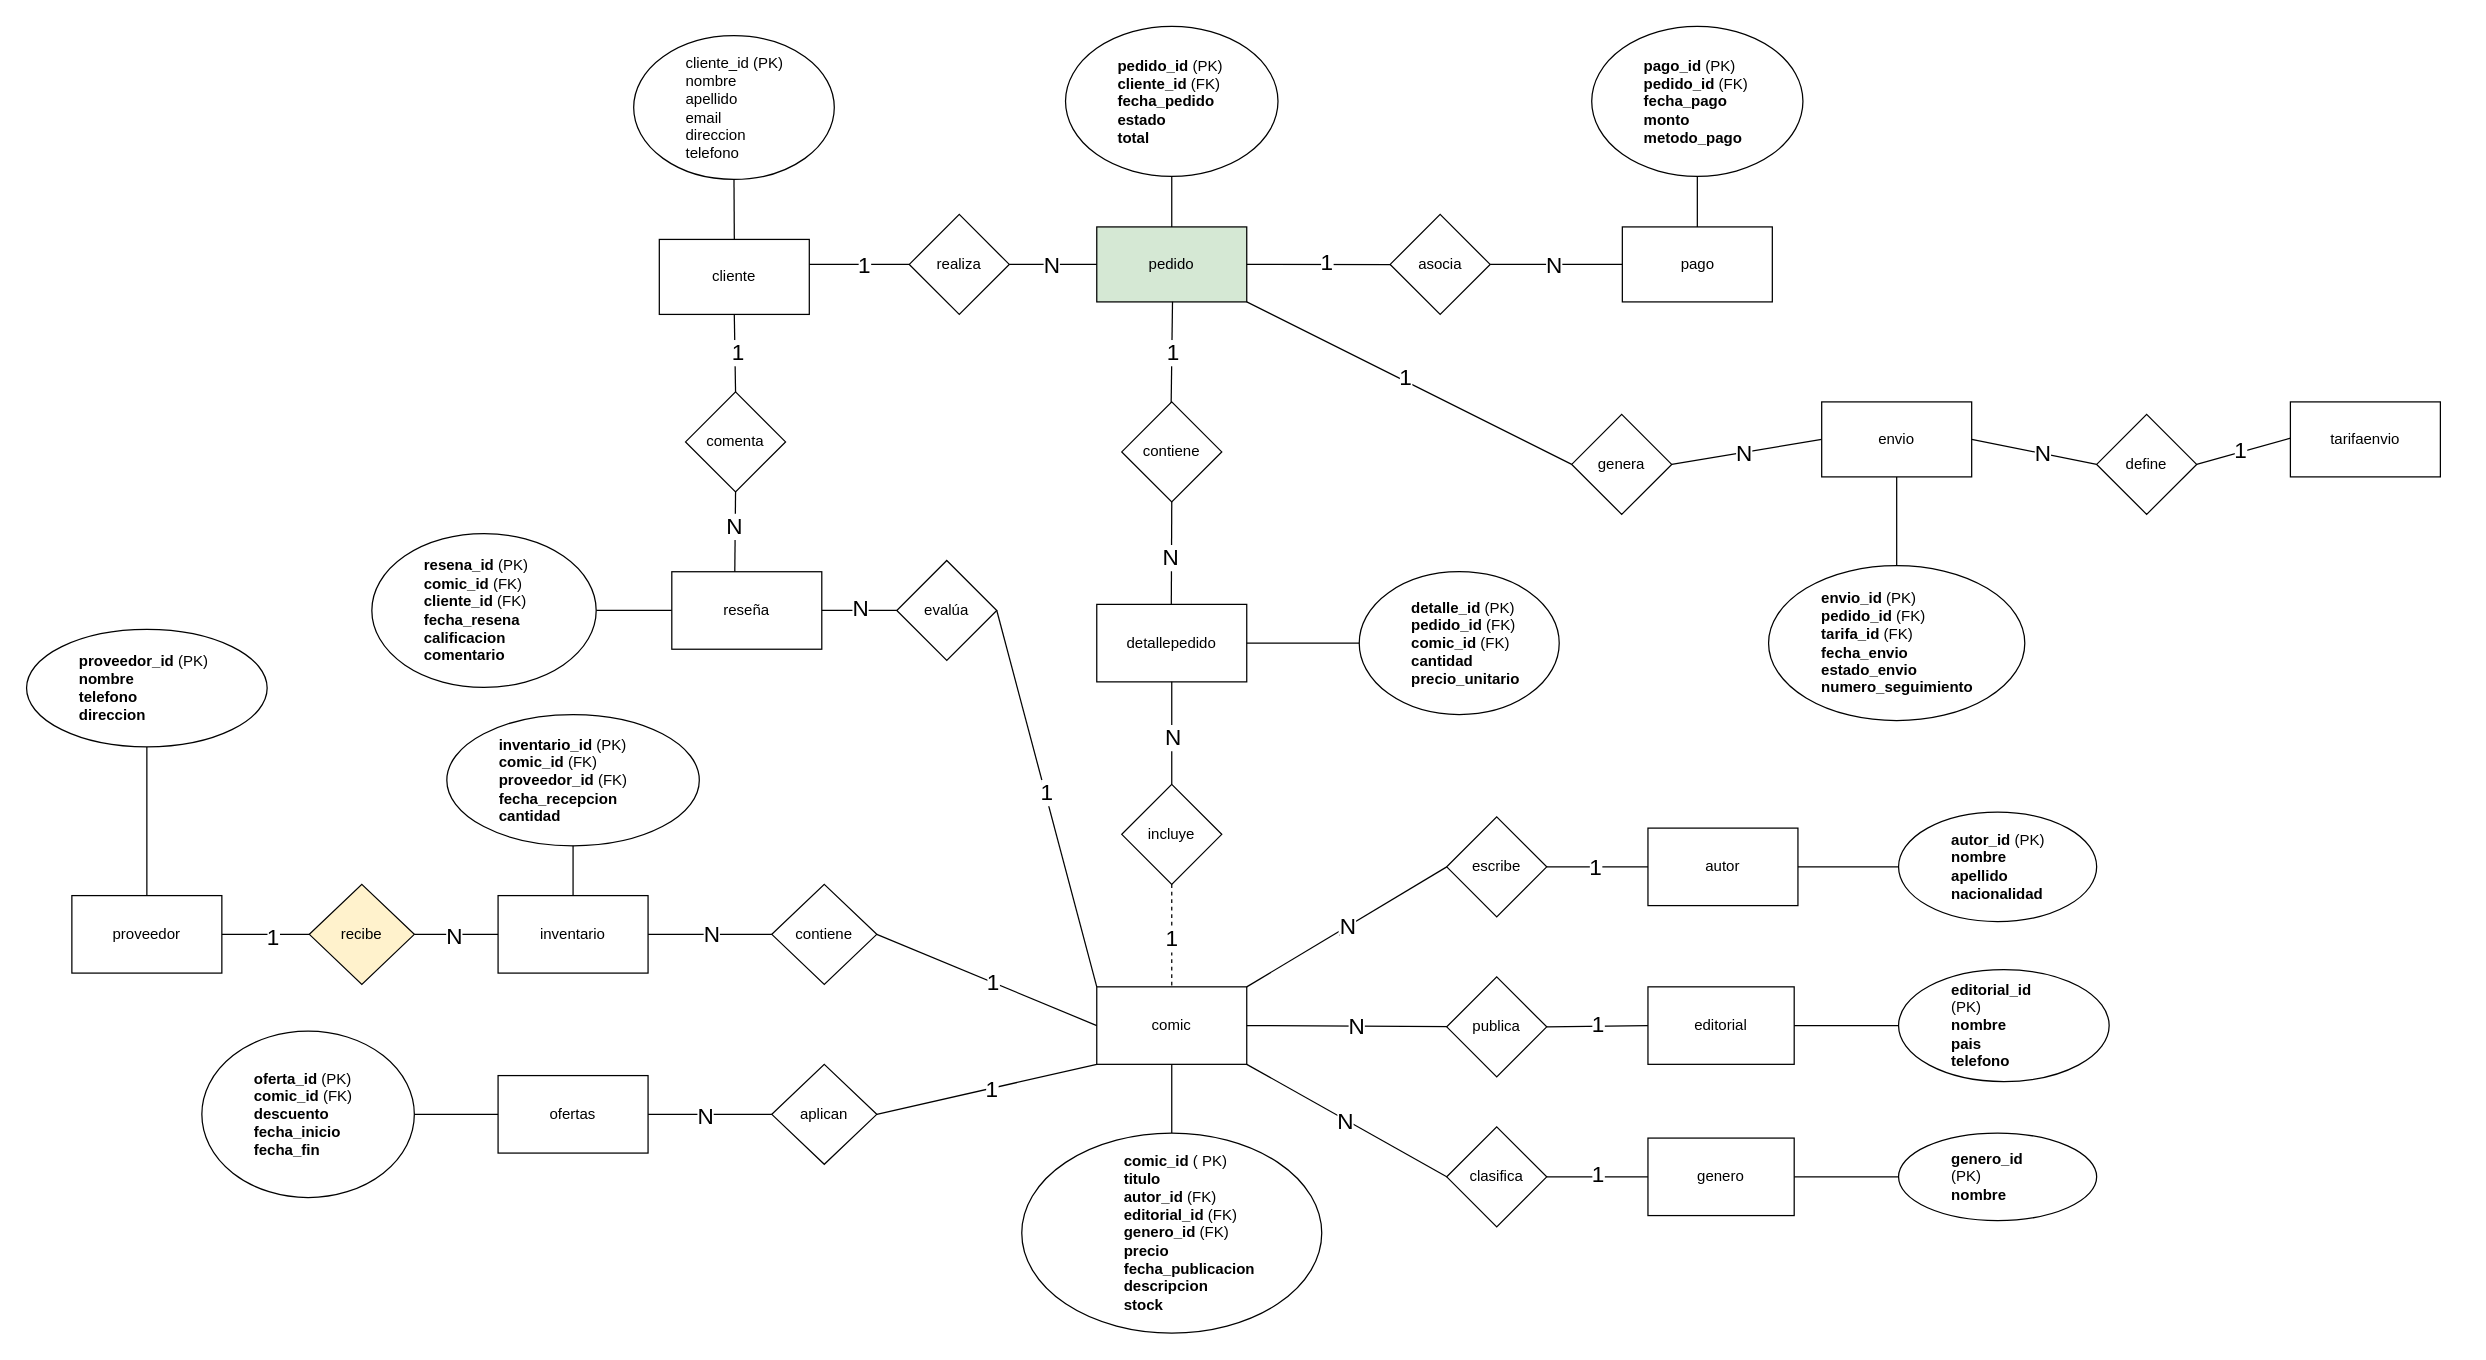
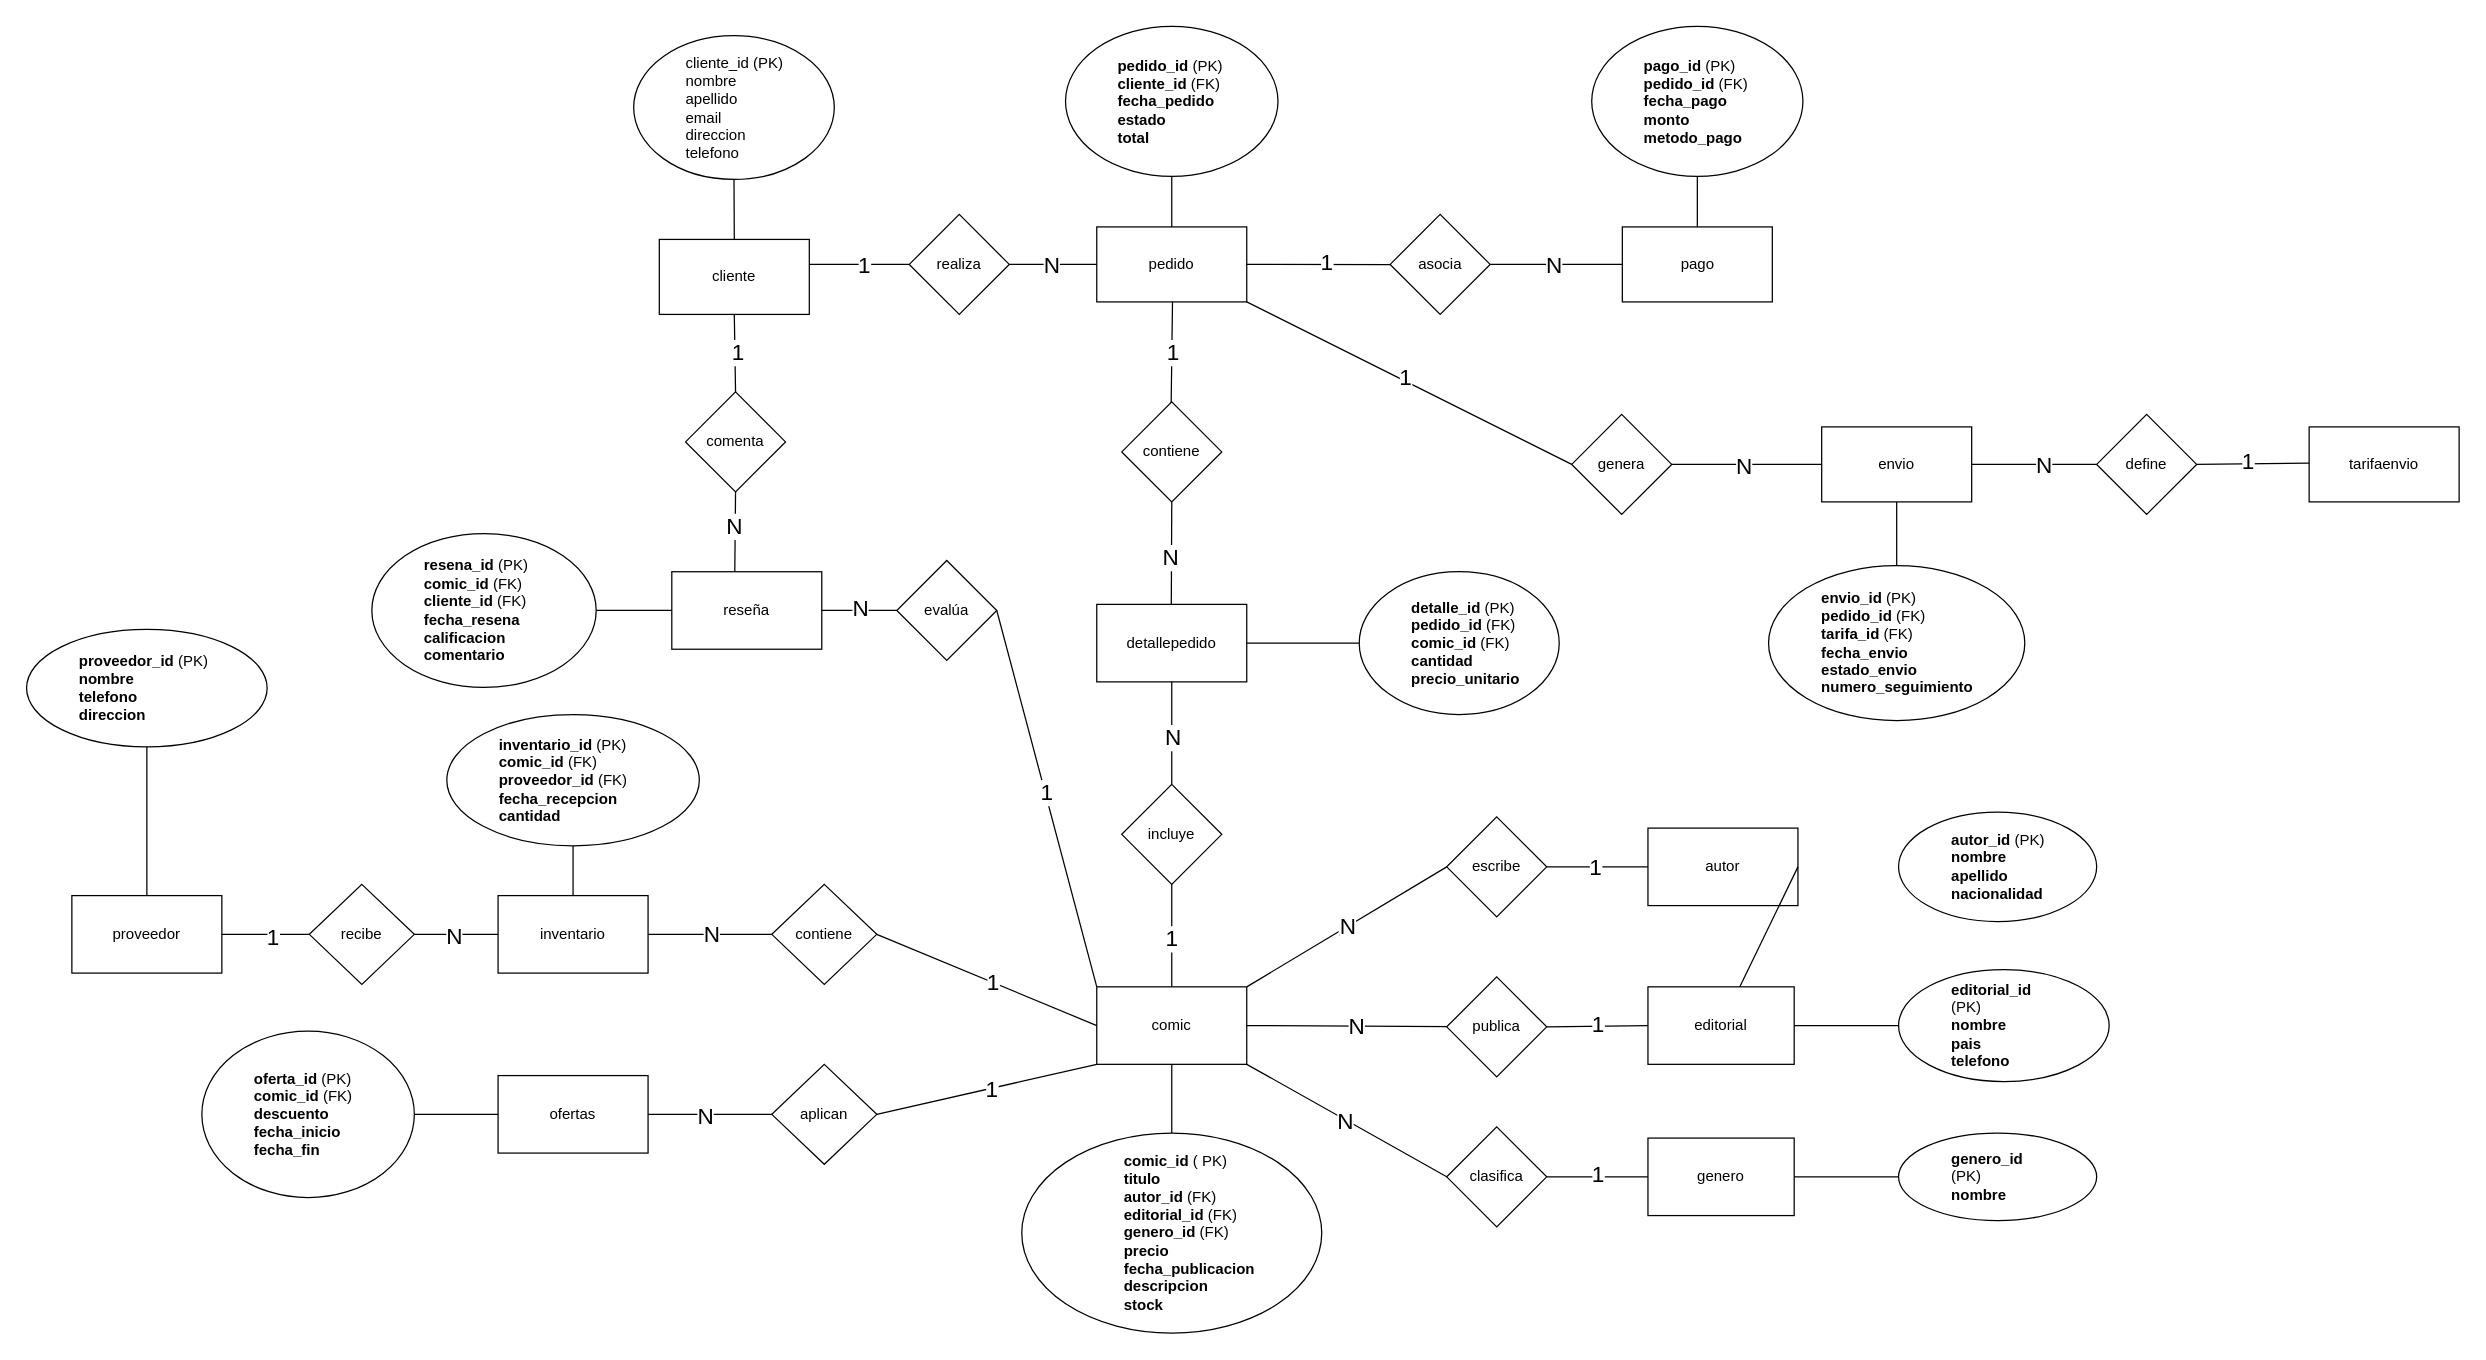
(1172, 264) -> (1172, 264)
(1897, 439) -> (1897, 464)
(2366, 439) -> (2384, 464)
(1848, 867) -> (1769, 926)
(1172, 904) -> (1172, 904)
(362, 934) -> (362, 934)
